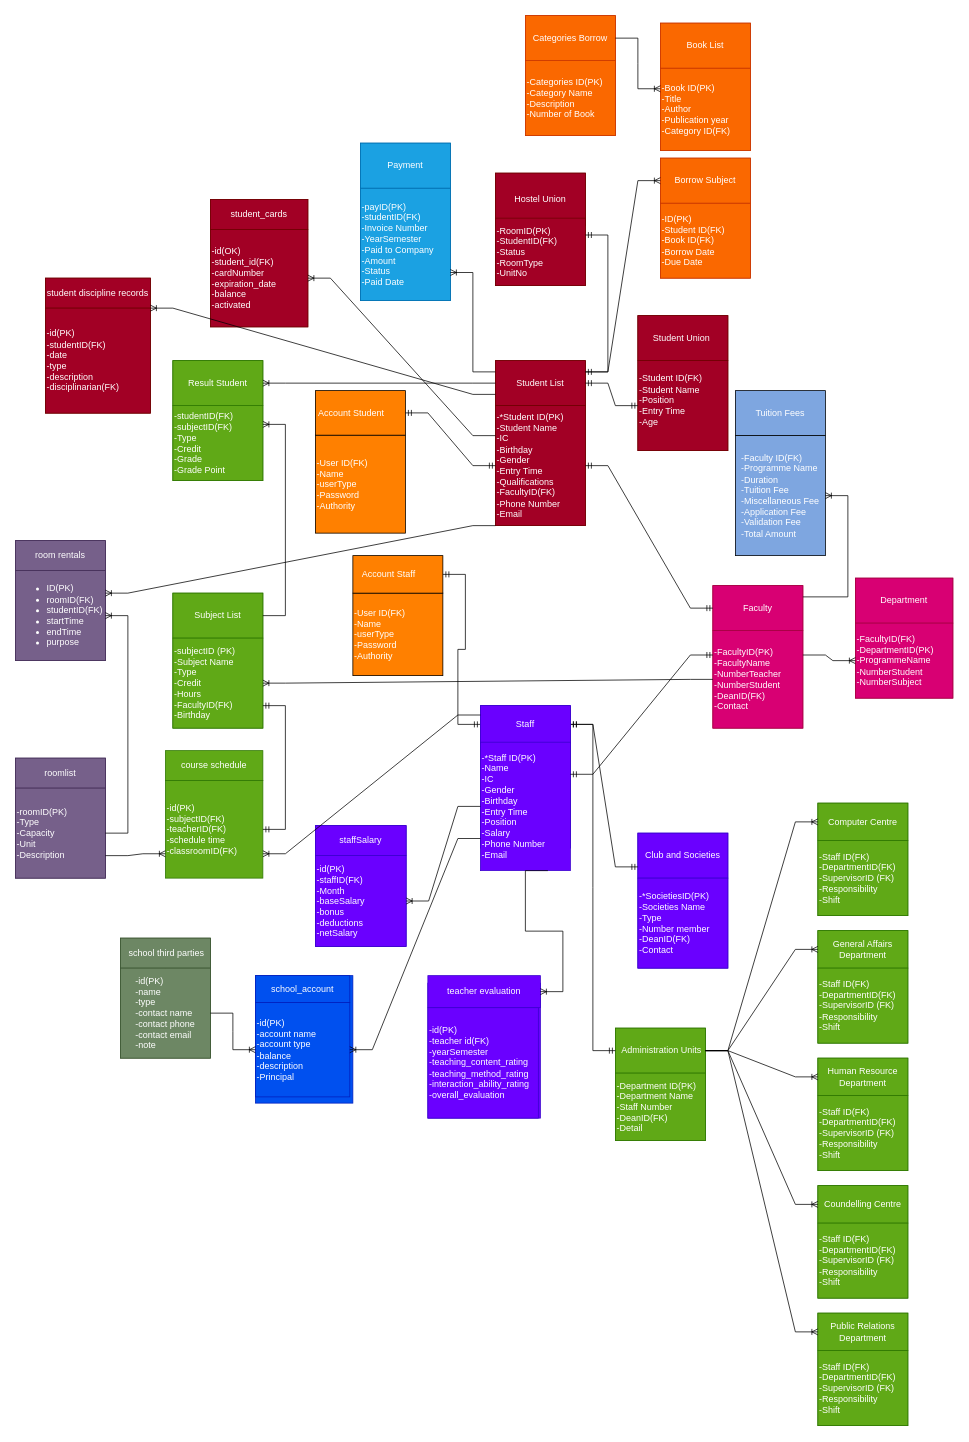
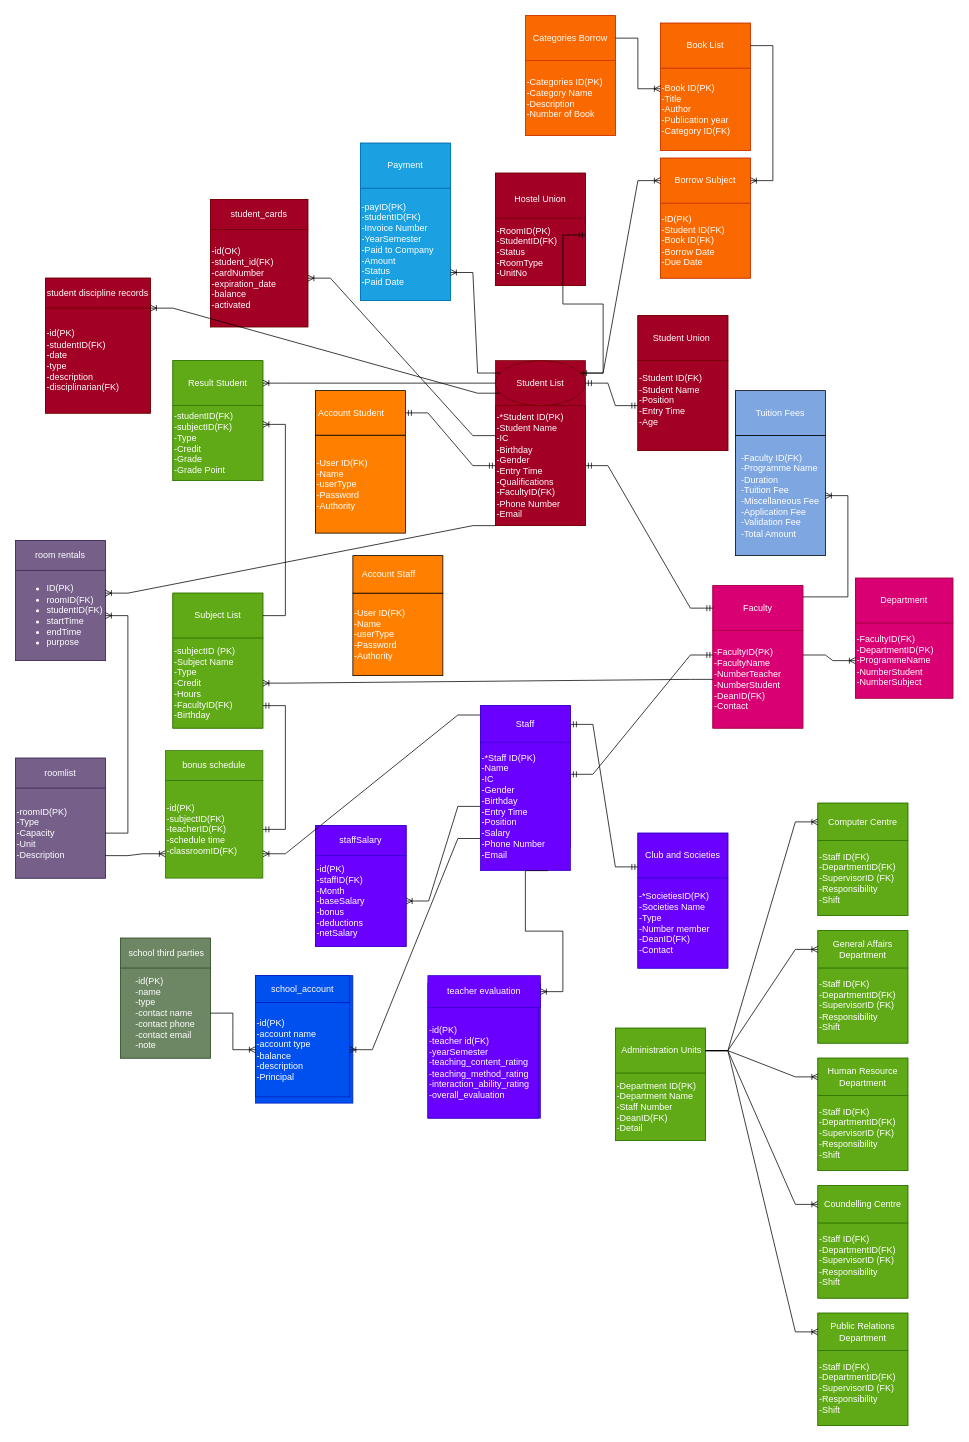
none -> (763, 45)
(540, 383) -> (540, 383)
(462, 649) -> none
(214, 765) -> (214, 765)
(593, 906) -> none
